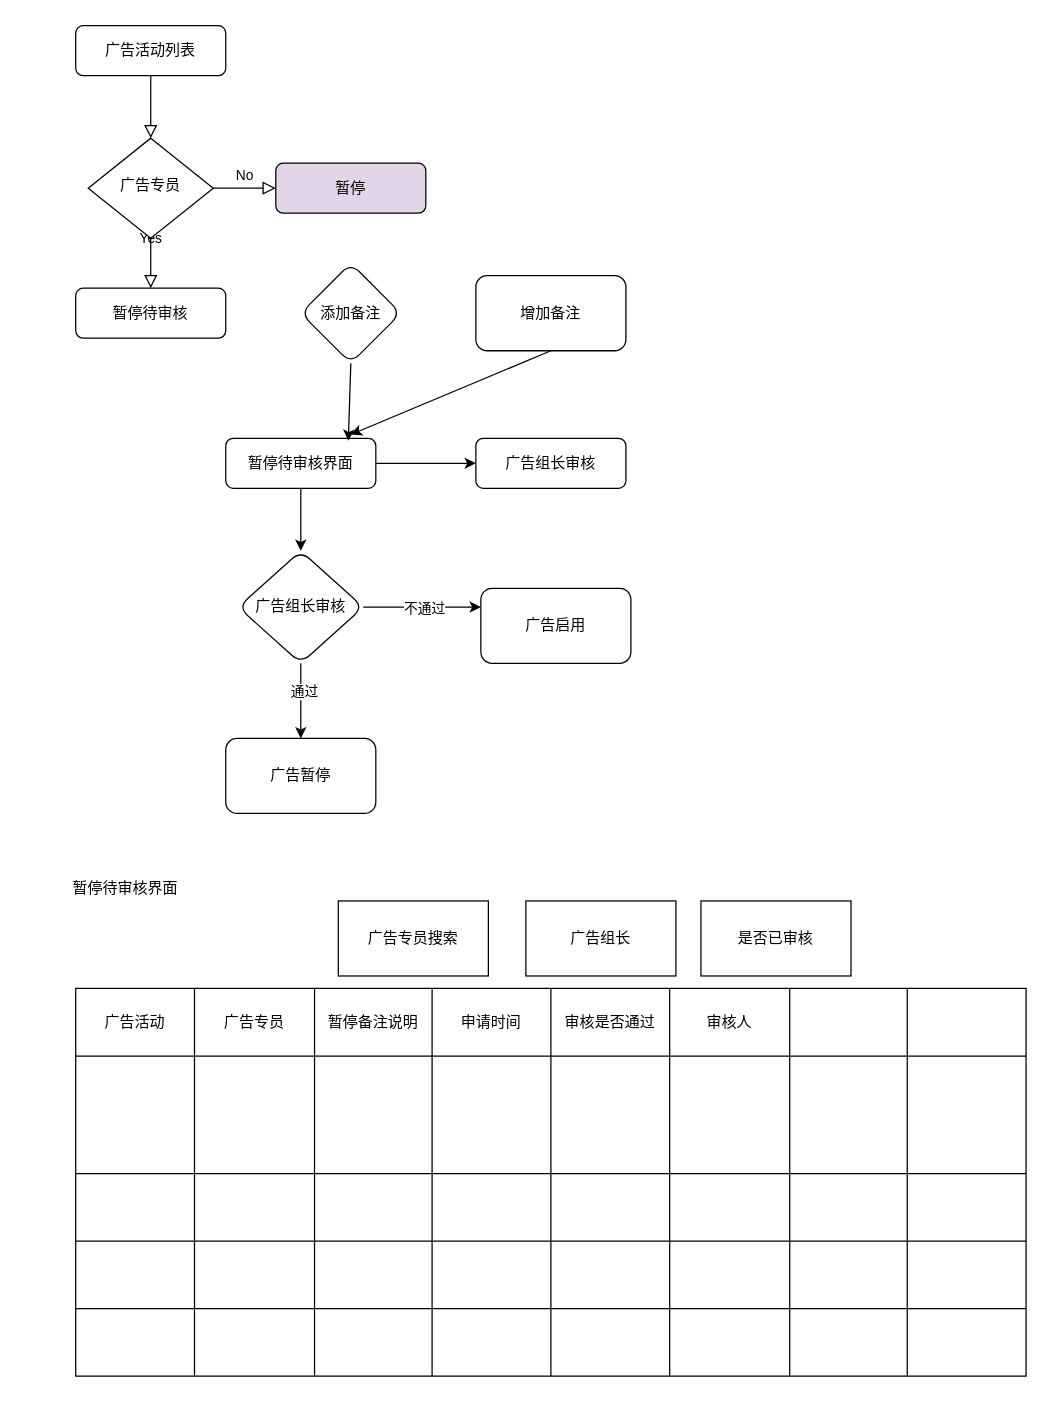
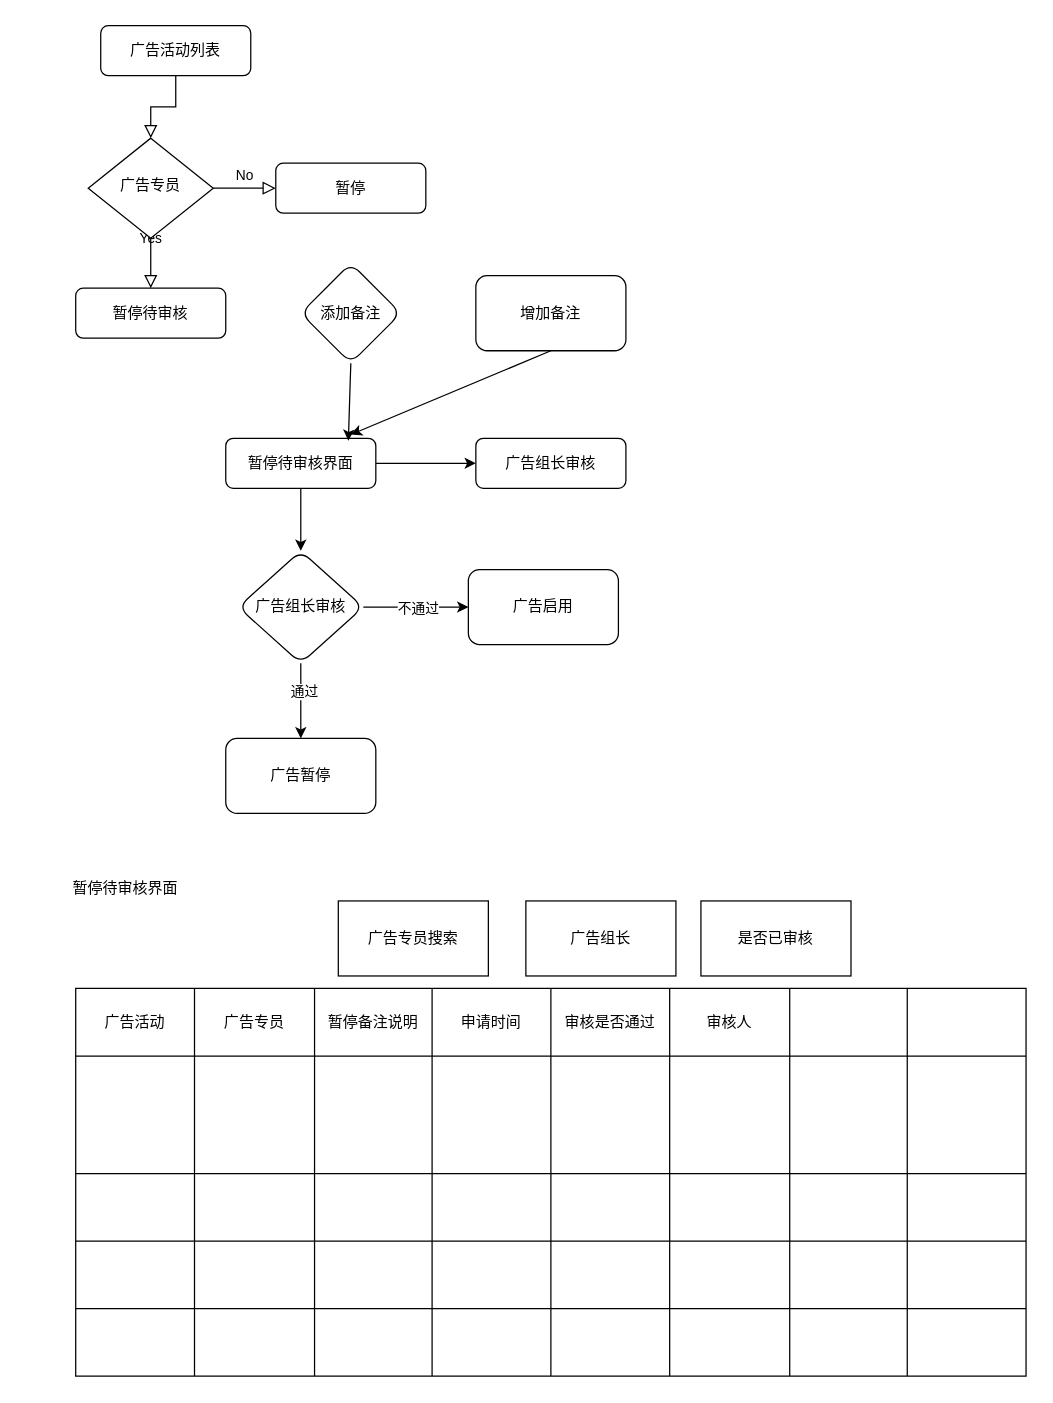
(151, 51) -> (176, 51)
(351, 188) -> (351, 188)
(556, 626) -> (543, 607)
